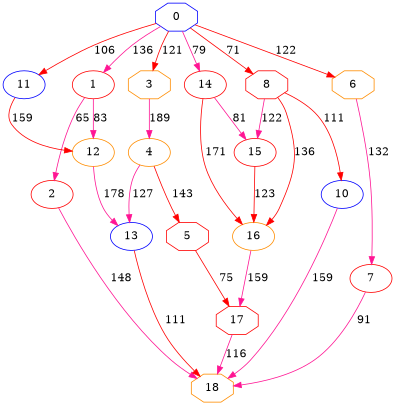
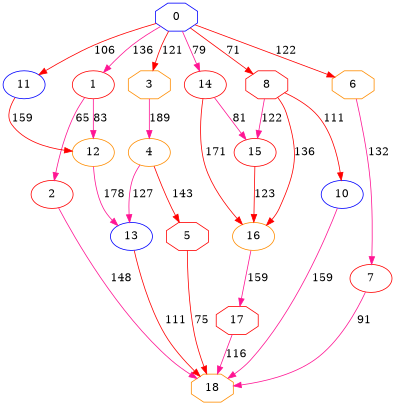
(210, 275) -> (191, 309)
